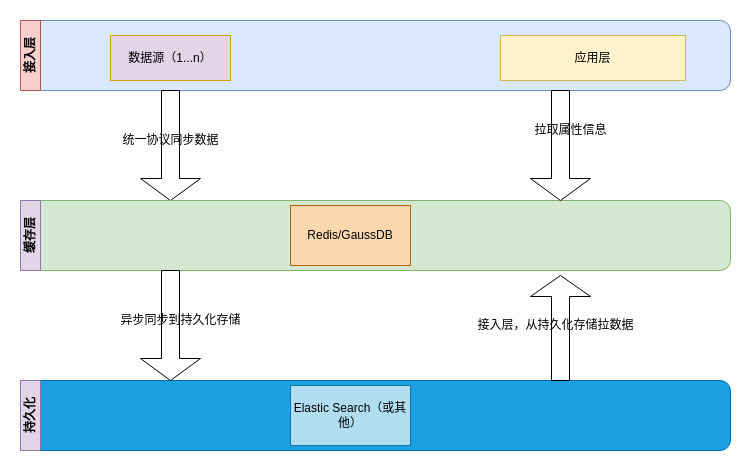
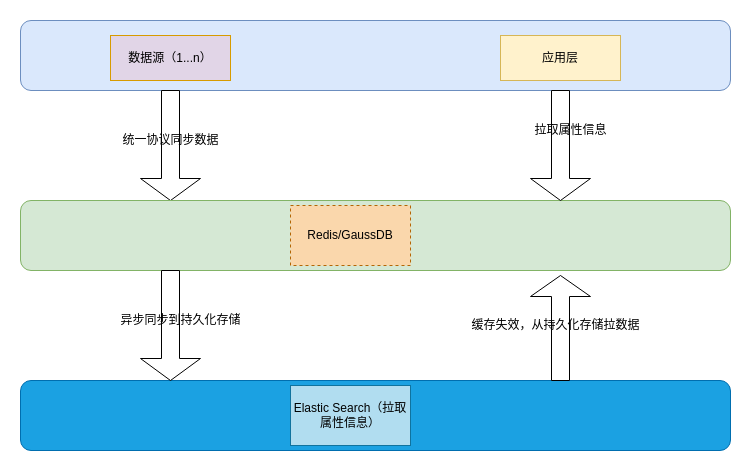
(31, 56) -> none
(593, 58) -> (561, 58)
(31, 236) -> none
(351, 236) -> (351, 236)
(556, 326) -> (556, 326)
(31, 416) -> none
(351, 416) -> (351, 416)
